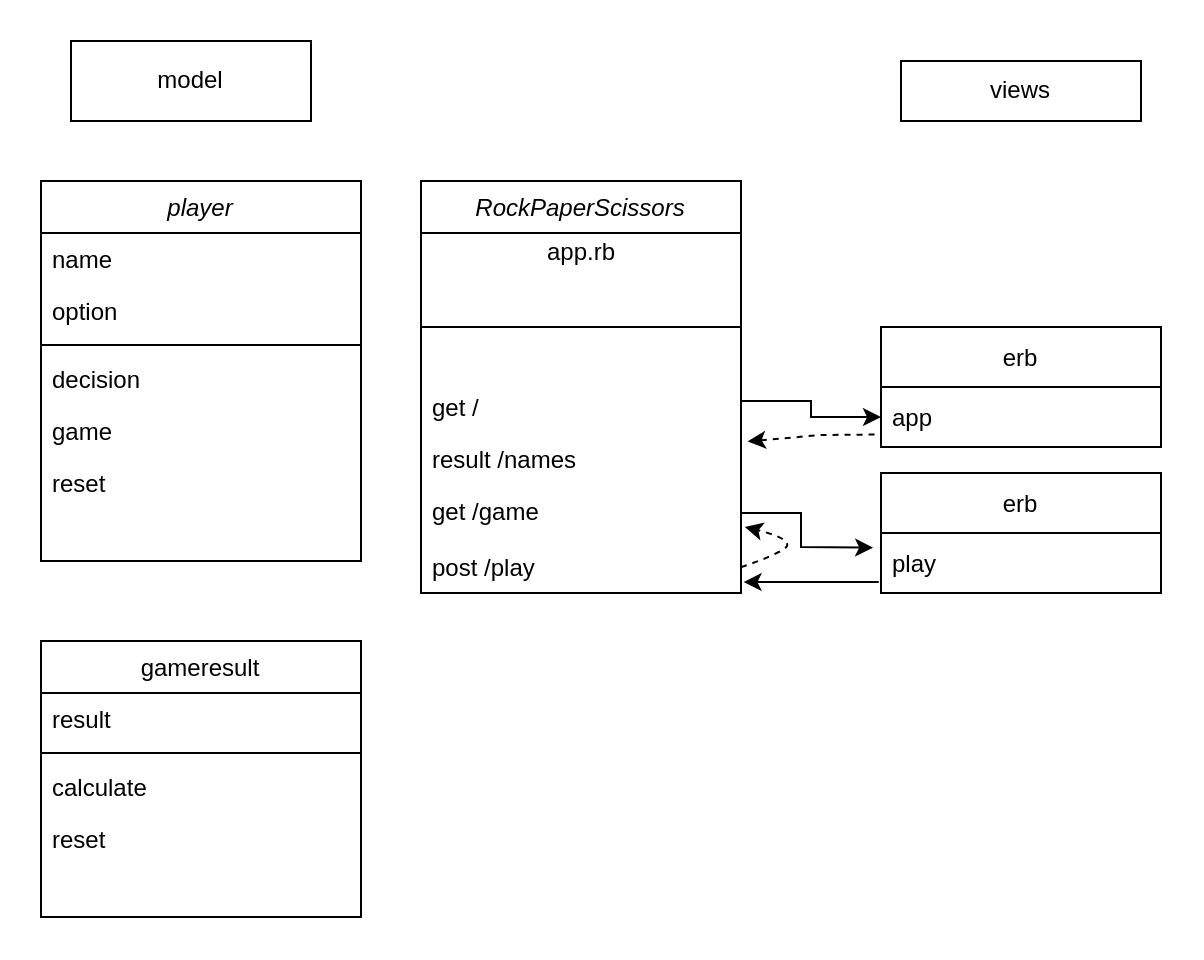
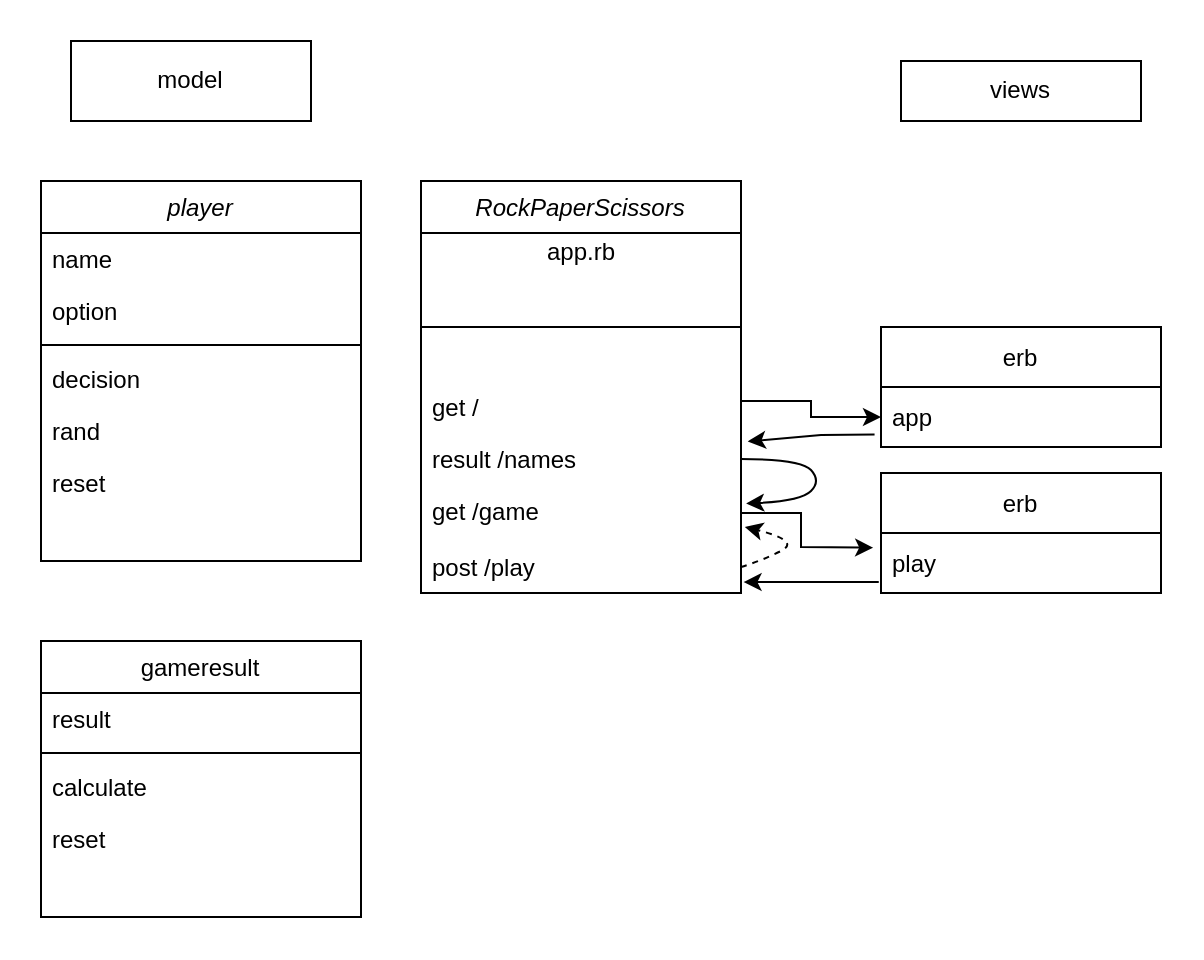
(79, 432) -> (79, 432)
(818, 435) -> (818, 435)
none -> (814, 473)
